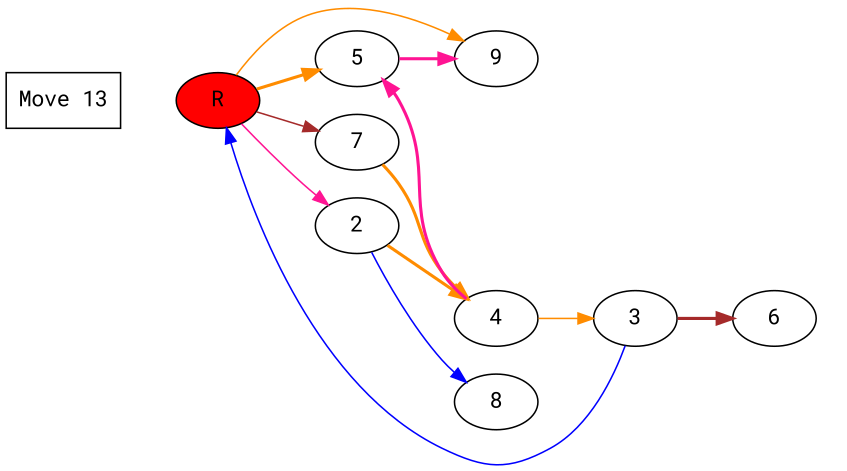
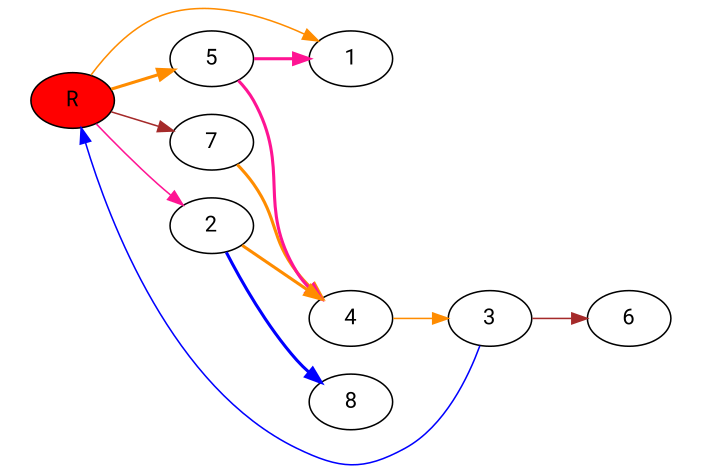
(496, 59) -> (351, 59)
(63, 100) -> none
(420, 200) -> (274, 184)
(408, 315) -> (263, 315)
(699, 318) -> (554, 318)
